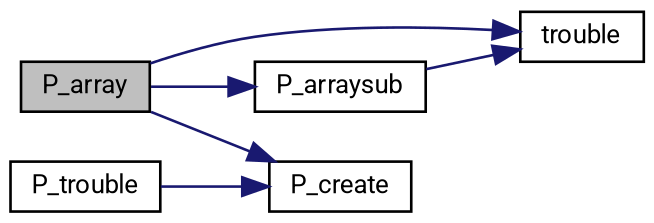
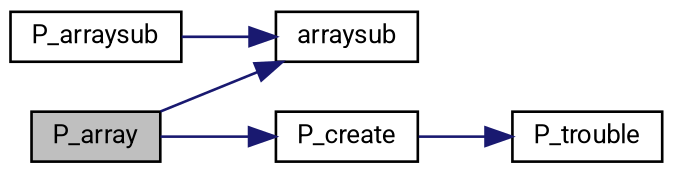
(582, 37) -> (347, 37)
(189, 87) -> none
(201, 187) -> (452, 137)
